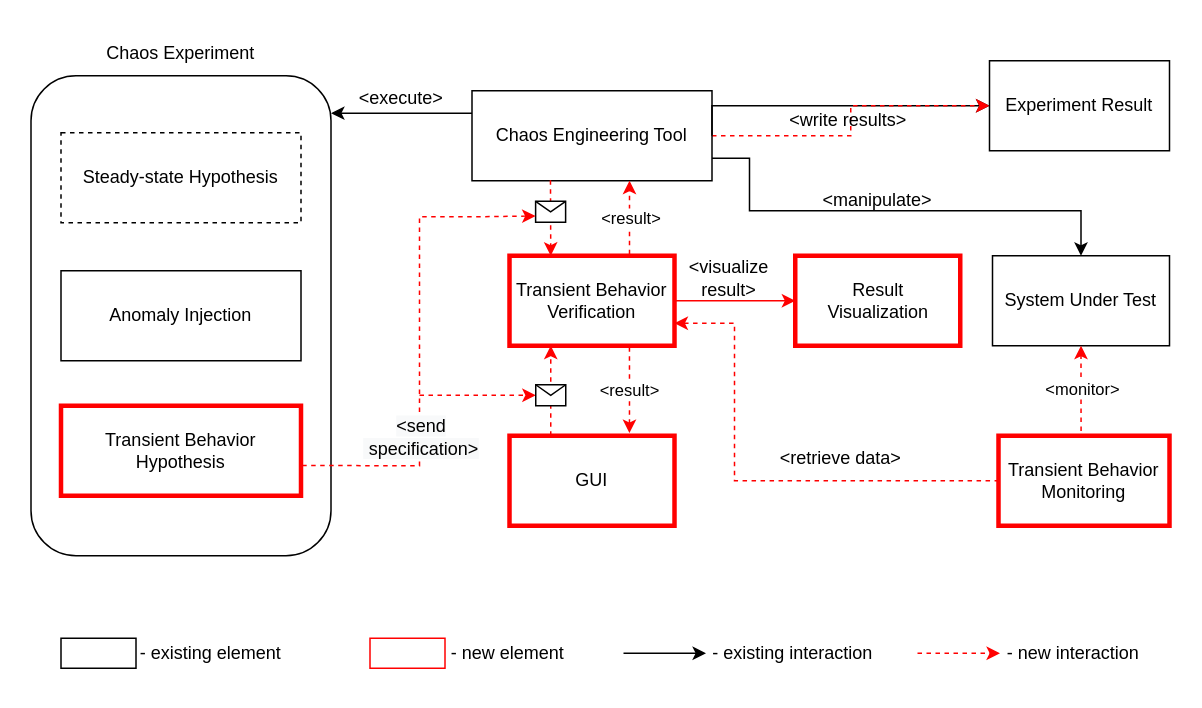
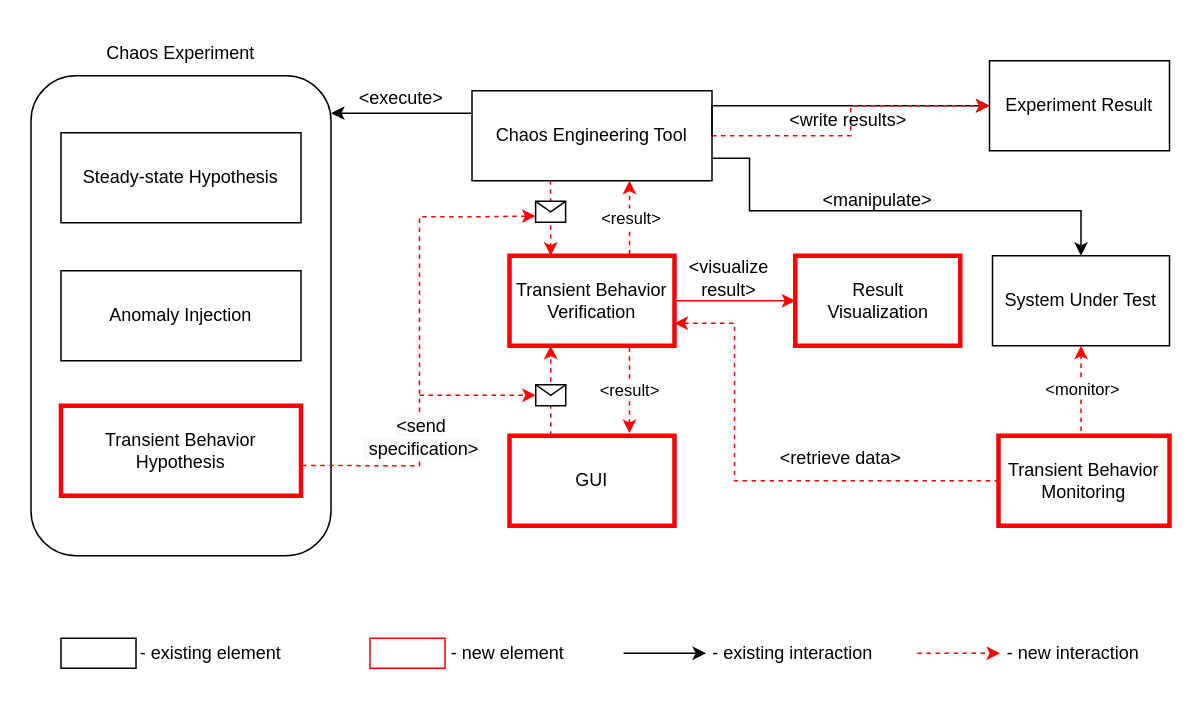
(181, 178) -> (181, 178)
